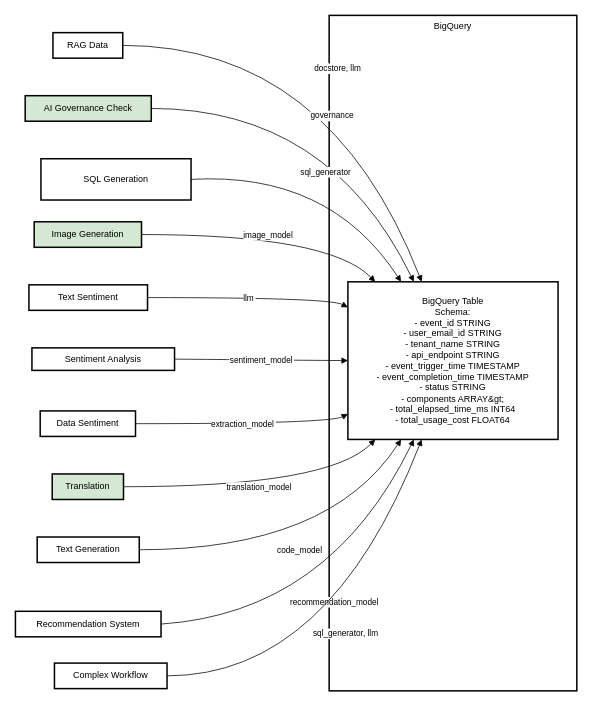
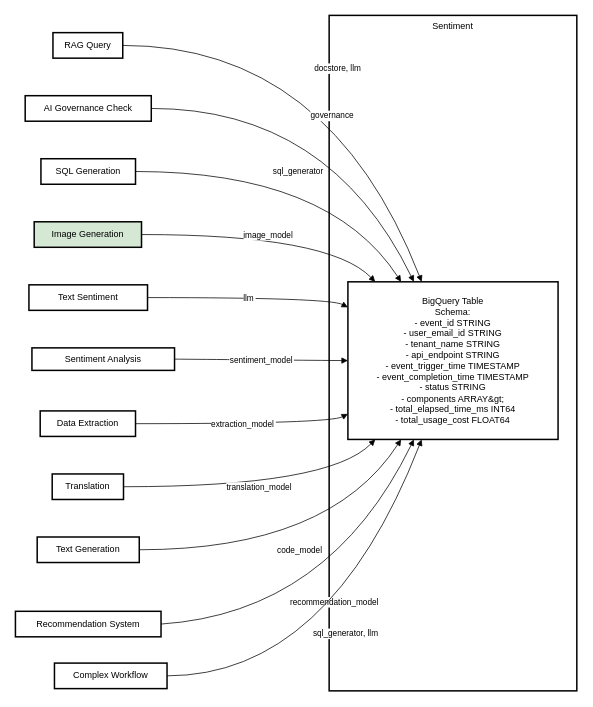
(453, 26) -> (453, 26)
(88, 45) -> (88, 45)
(88, 108) -> (88, 108)
(116, 179) -> (88, 171)
(88, 423) -> (88, 423)
(88, 486) -> (88, 486)
